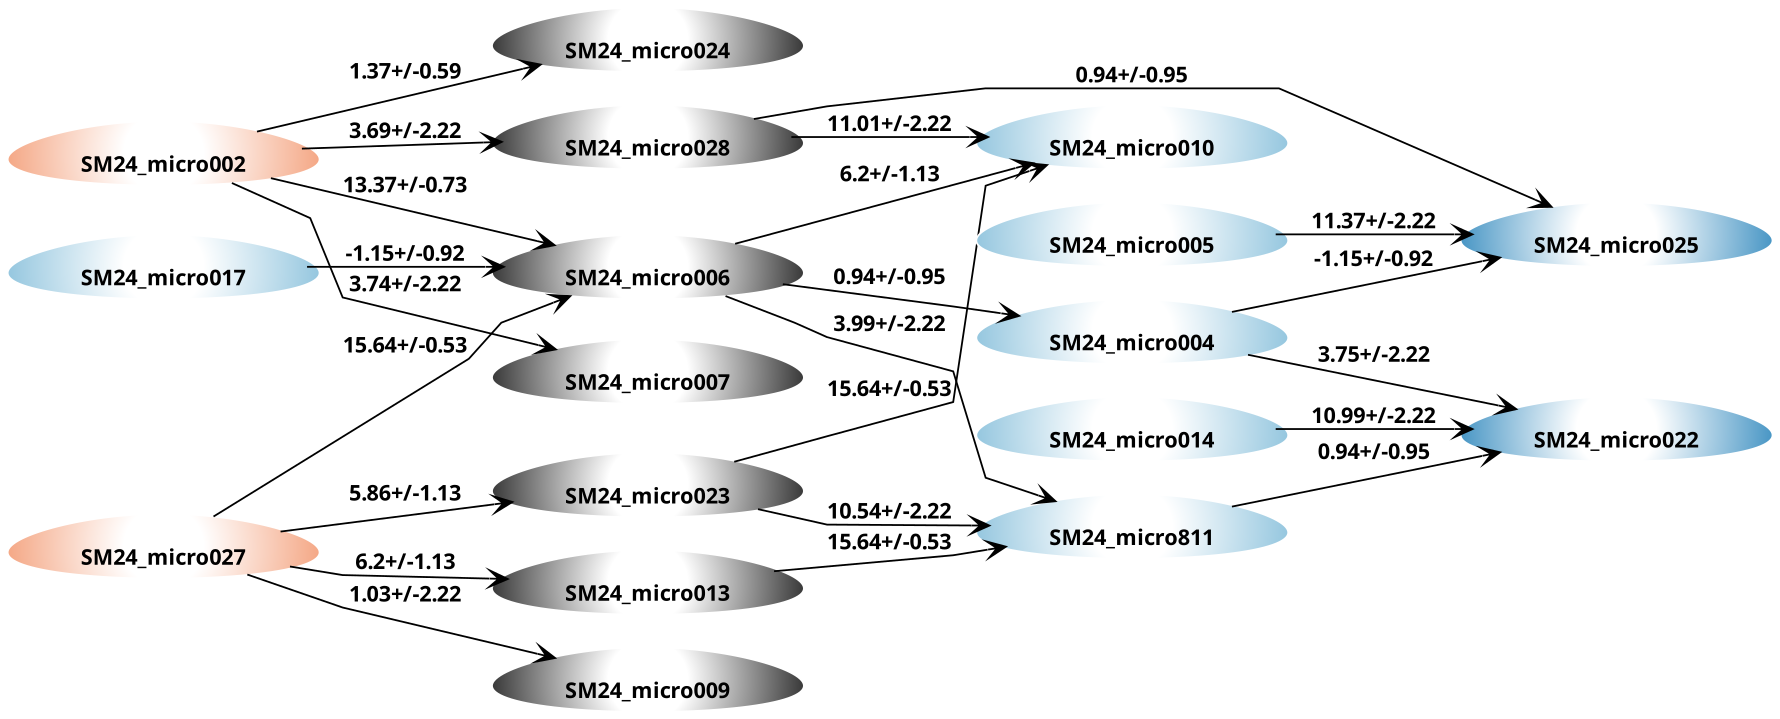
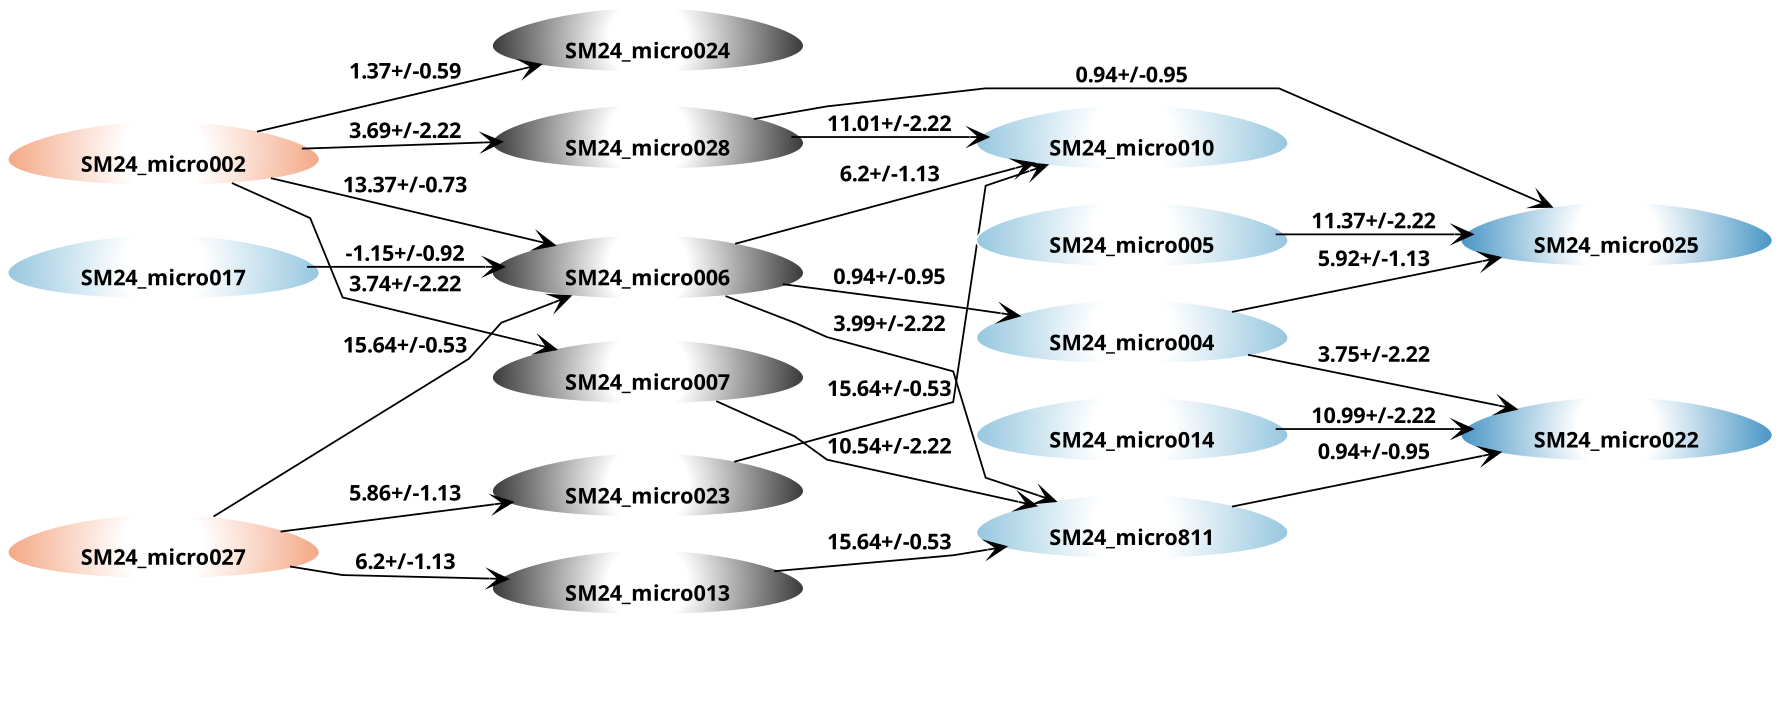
(1374, 261) -> (1374, 261)
(864, 525) -> (861, 467)
(648, 680) -> none
